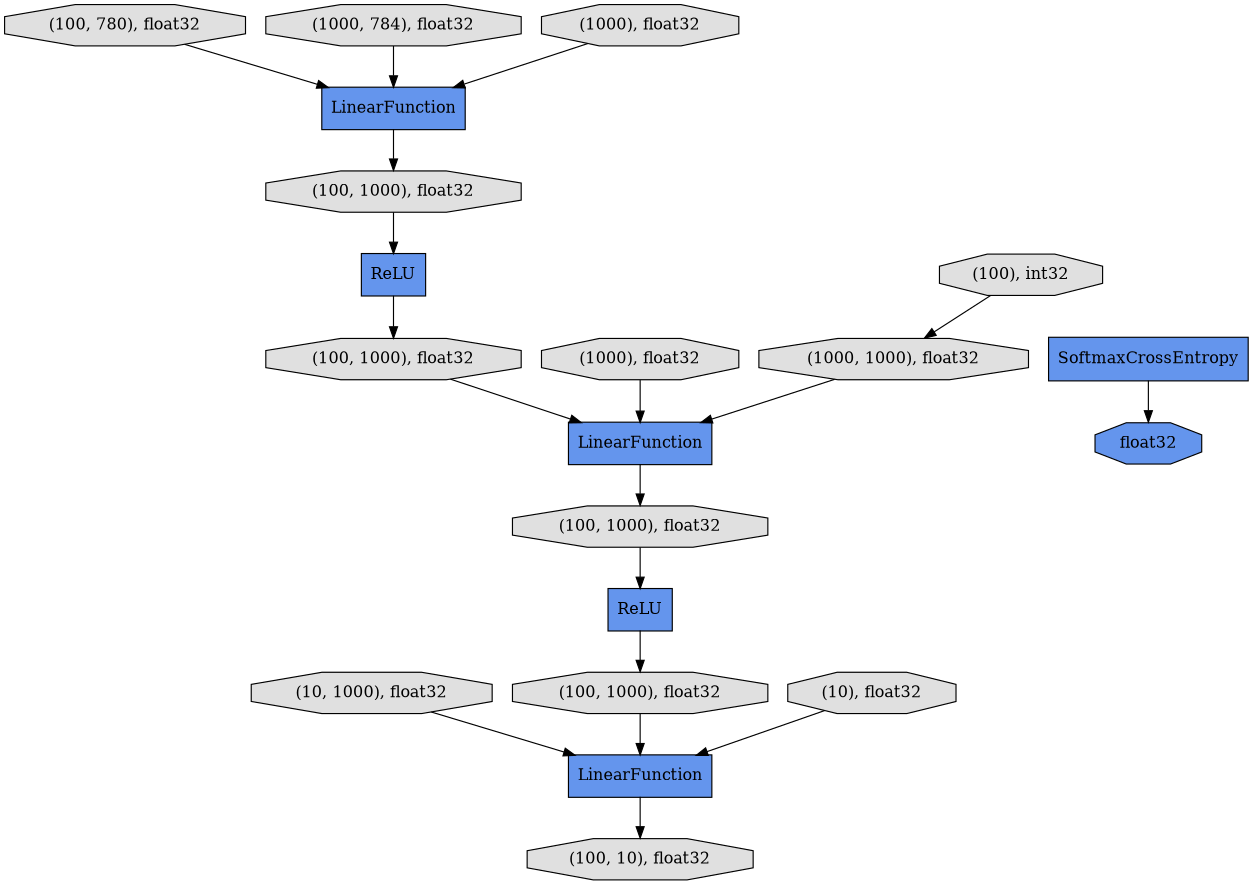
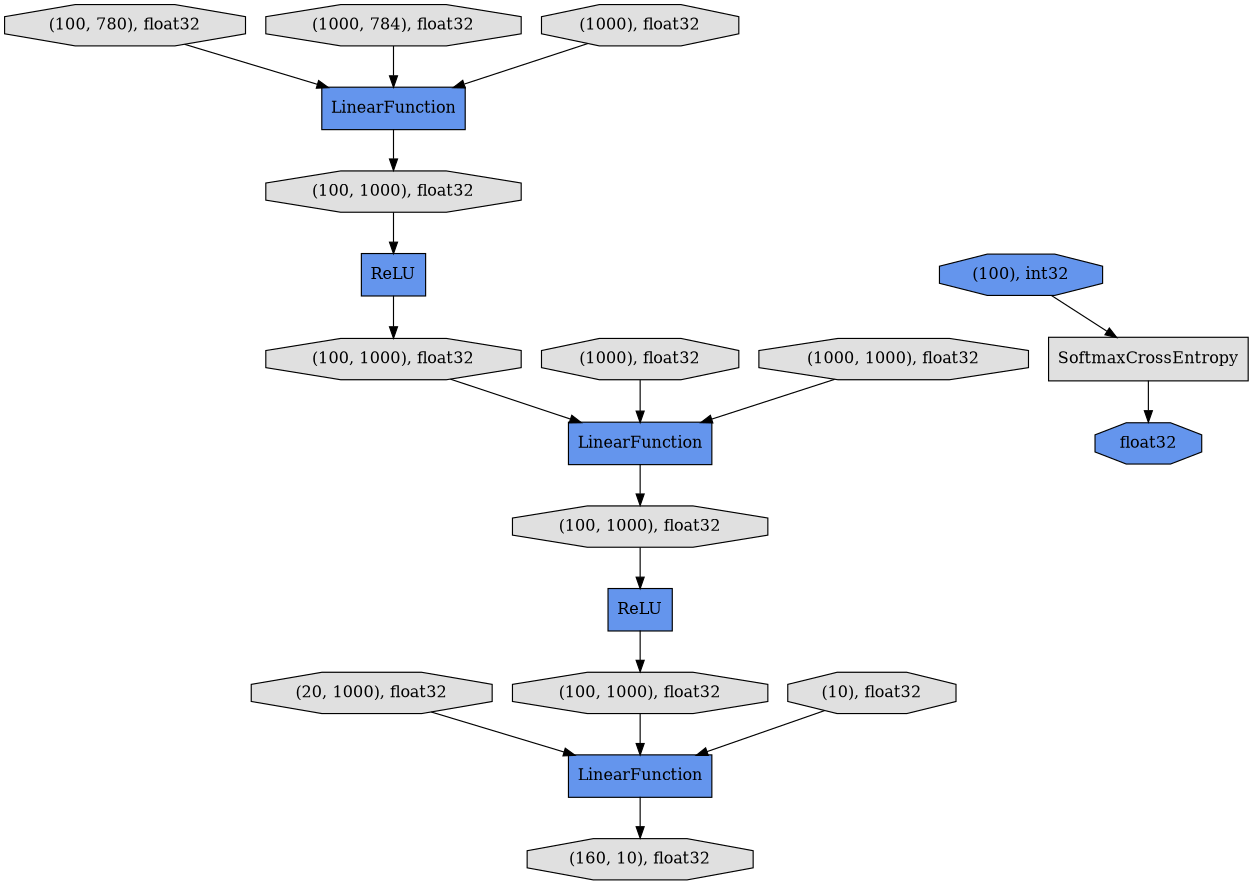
(1021, 275) -> (1021, 275)
(962, 314) -> (1079, 313)
(1148, 359) -> (1148, 359)
(372, 693) -> (372, 693)
(640, 859) -> (640, 859)
